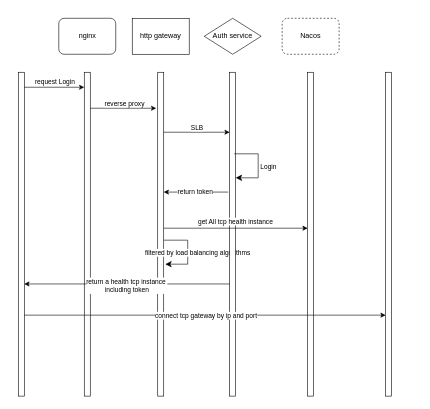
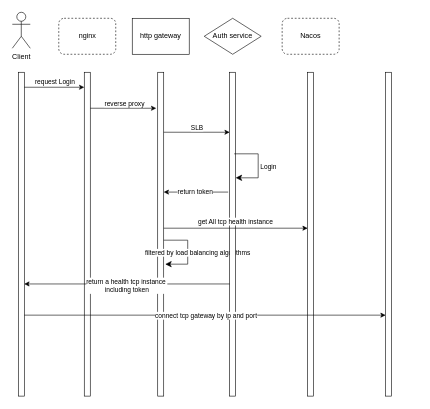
none -> (21, 30)
(87, 36) -> (87, 36)
